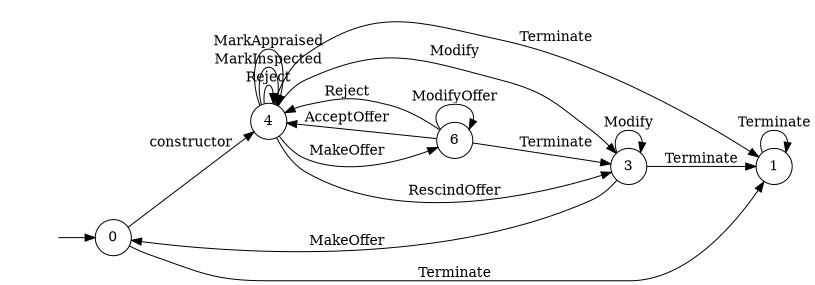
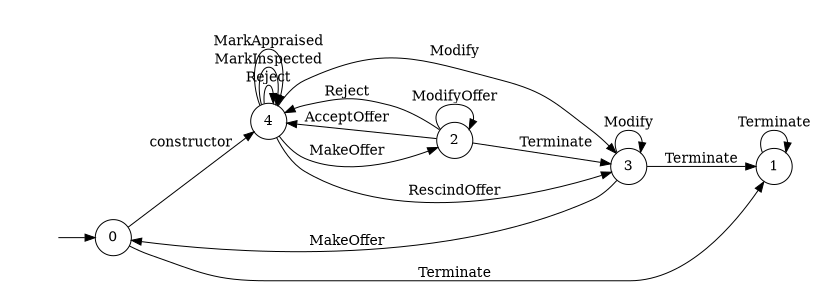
(506, 41) -> none
(455, 140) -> (455, 140)
